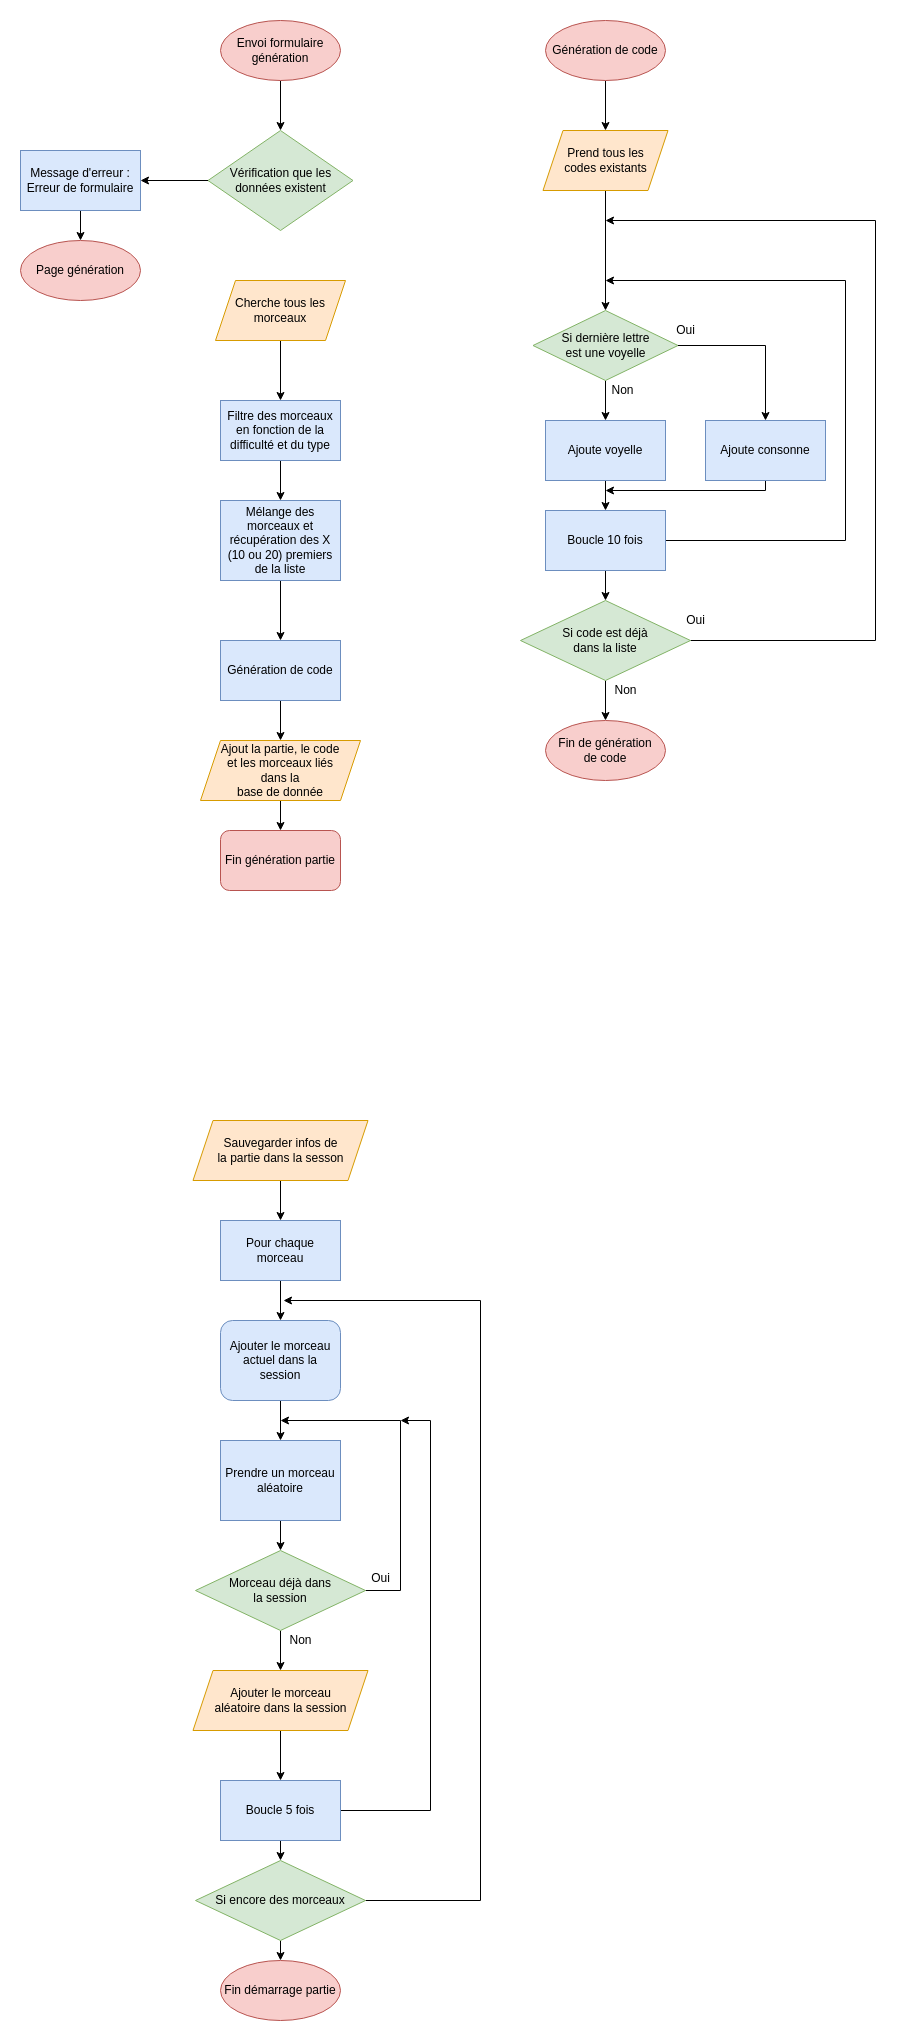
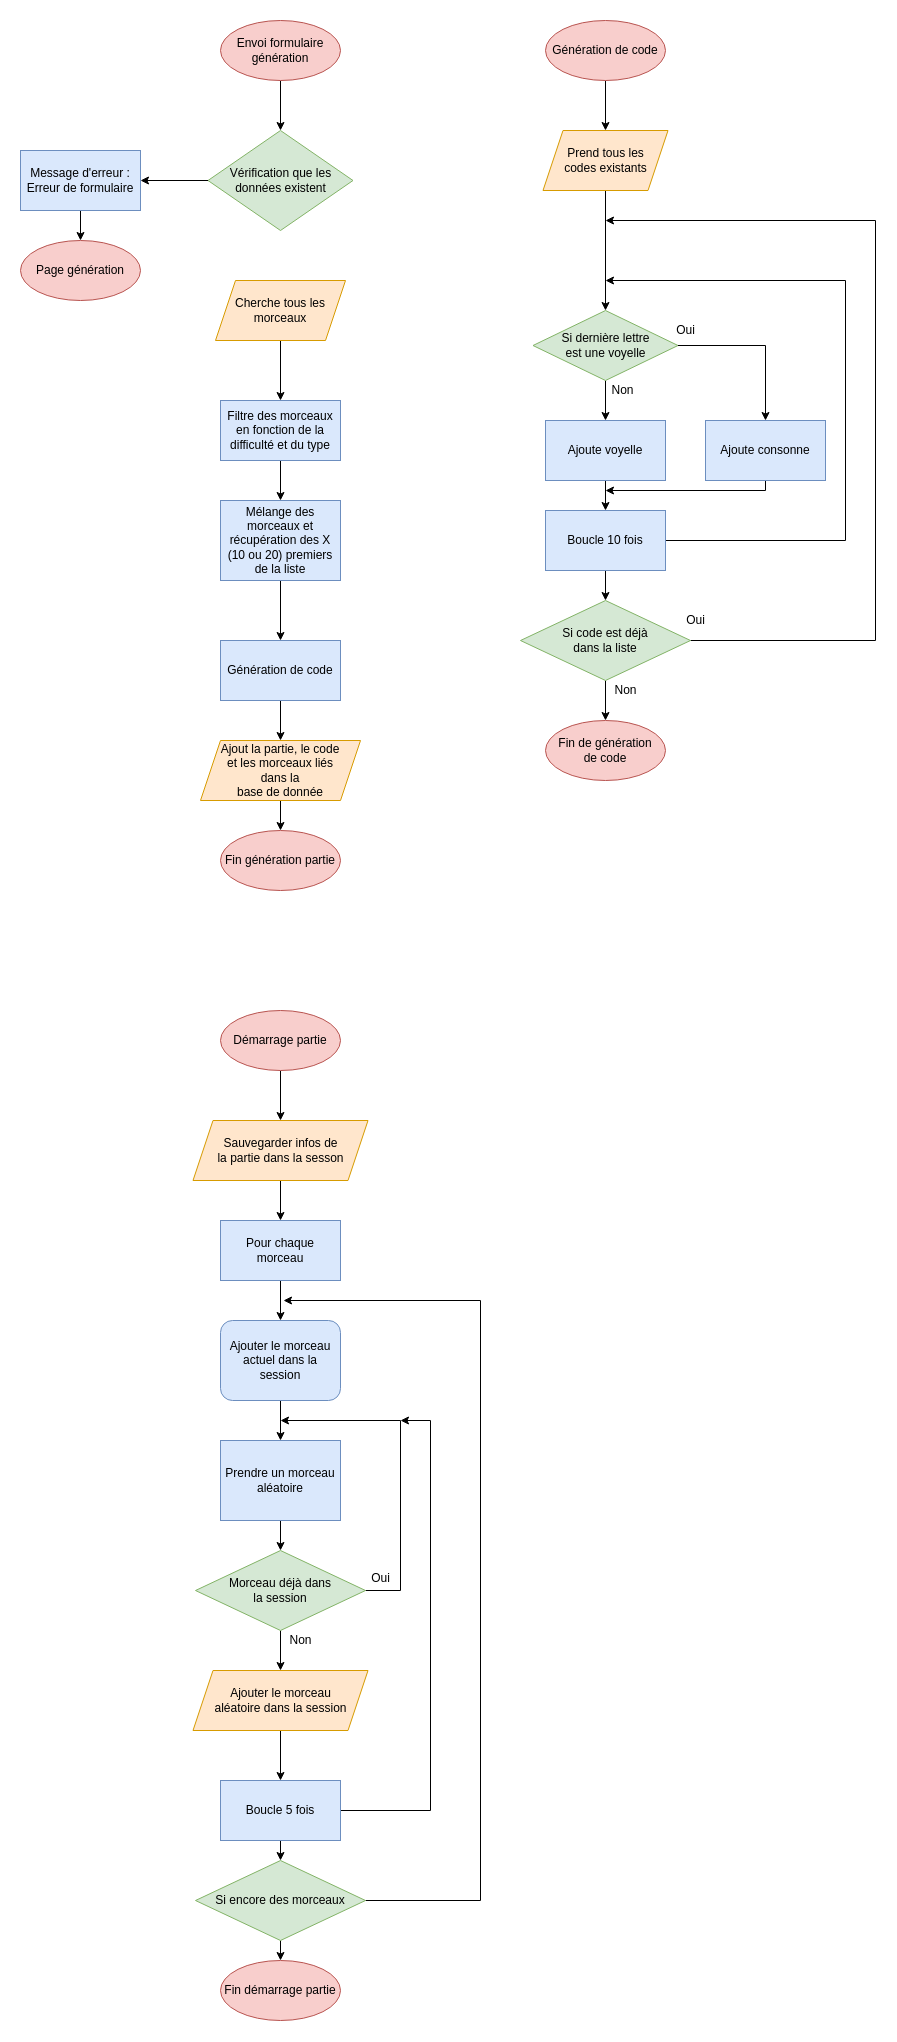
(281, 861) -> (281, 861)
none -> (281, 1041)
none -> (281, 1092)
